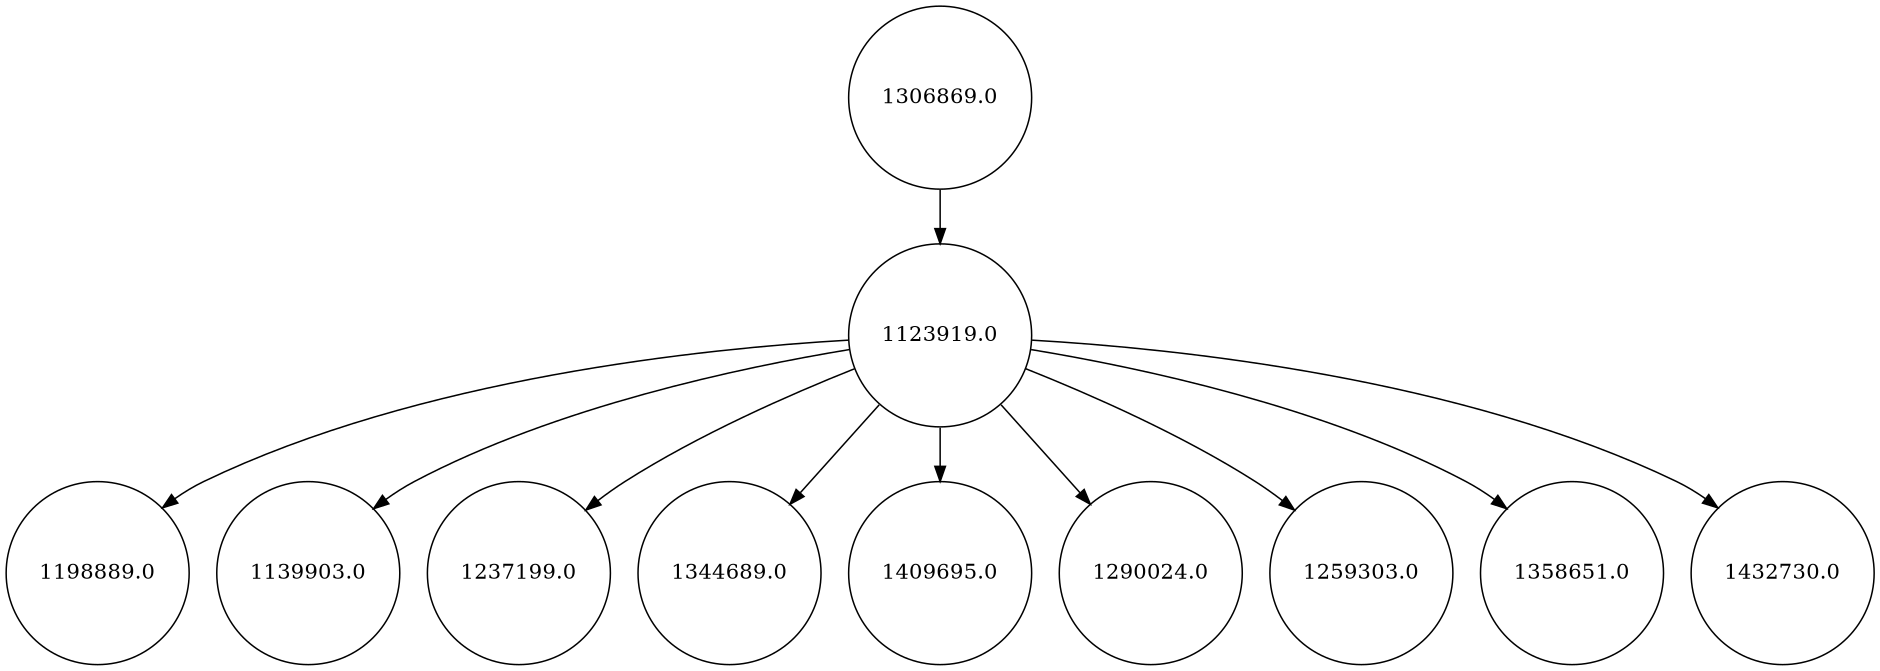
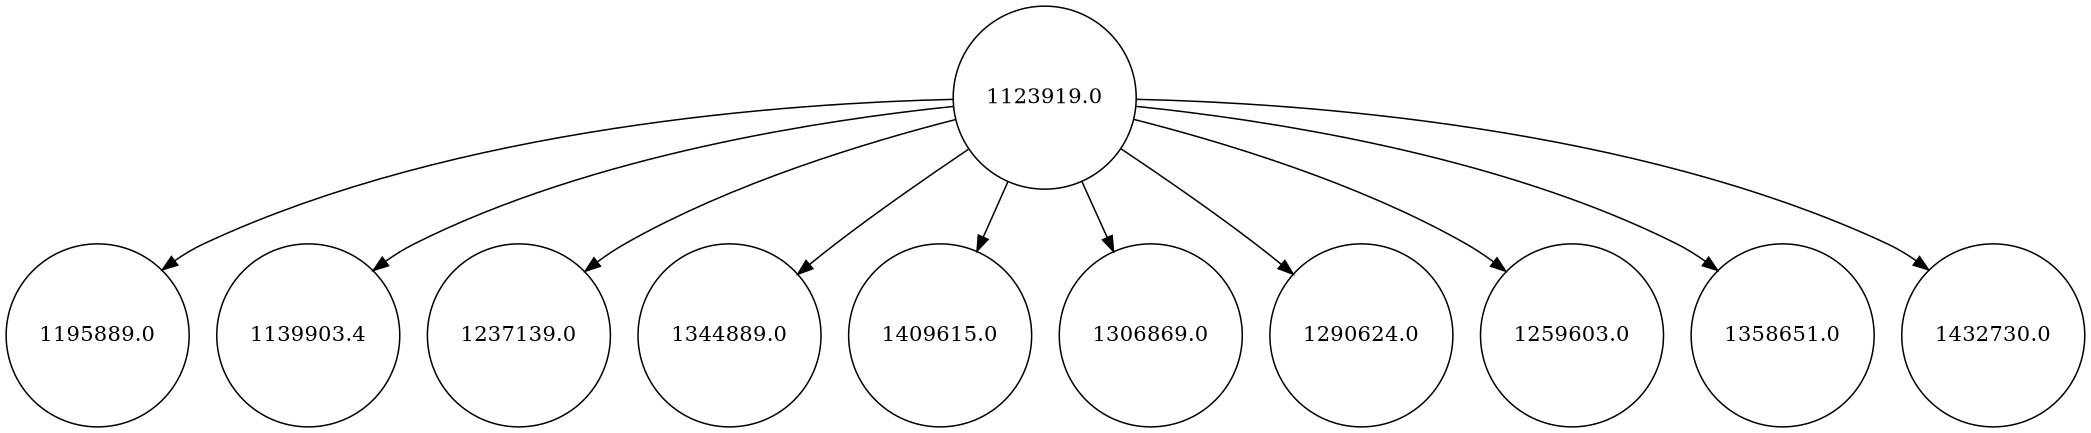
(940, 209) -> (1095, 210)
(98, 573) -> (98, 335)
(308, 573) -> (308, 335)
(519, 573) -> (519, 335)
(730, 573) -> (730, 335)
(940, 573) -> (940, 335)
(1151, 573) -> (1361, 335)
(1361, 573) -> (1572, 335)
